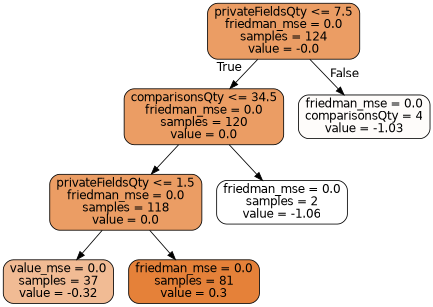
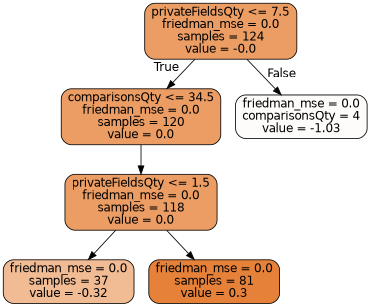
(282, 202) -> none
(58, 282) -> (69, 282)
